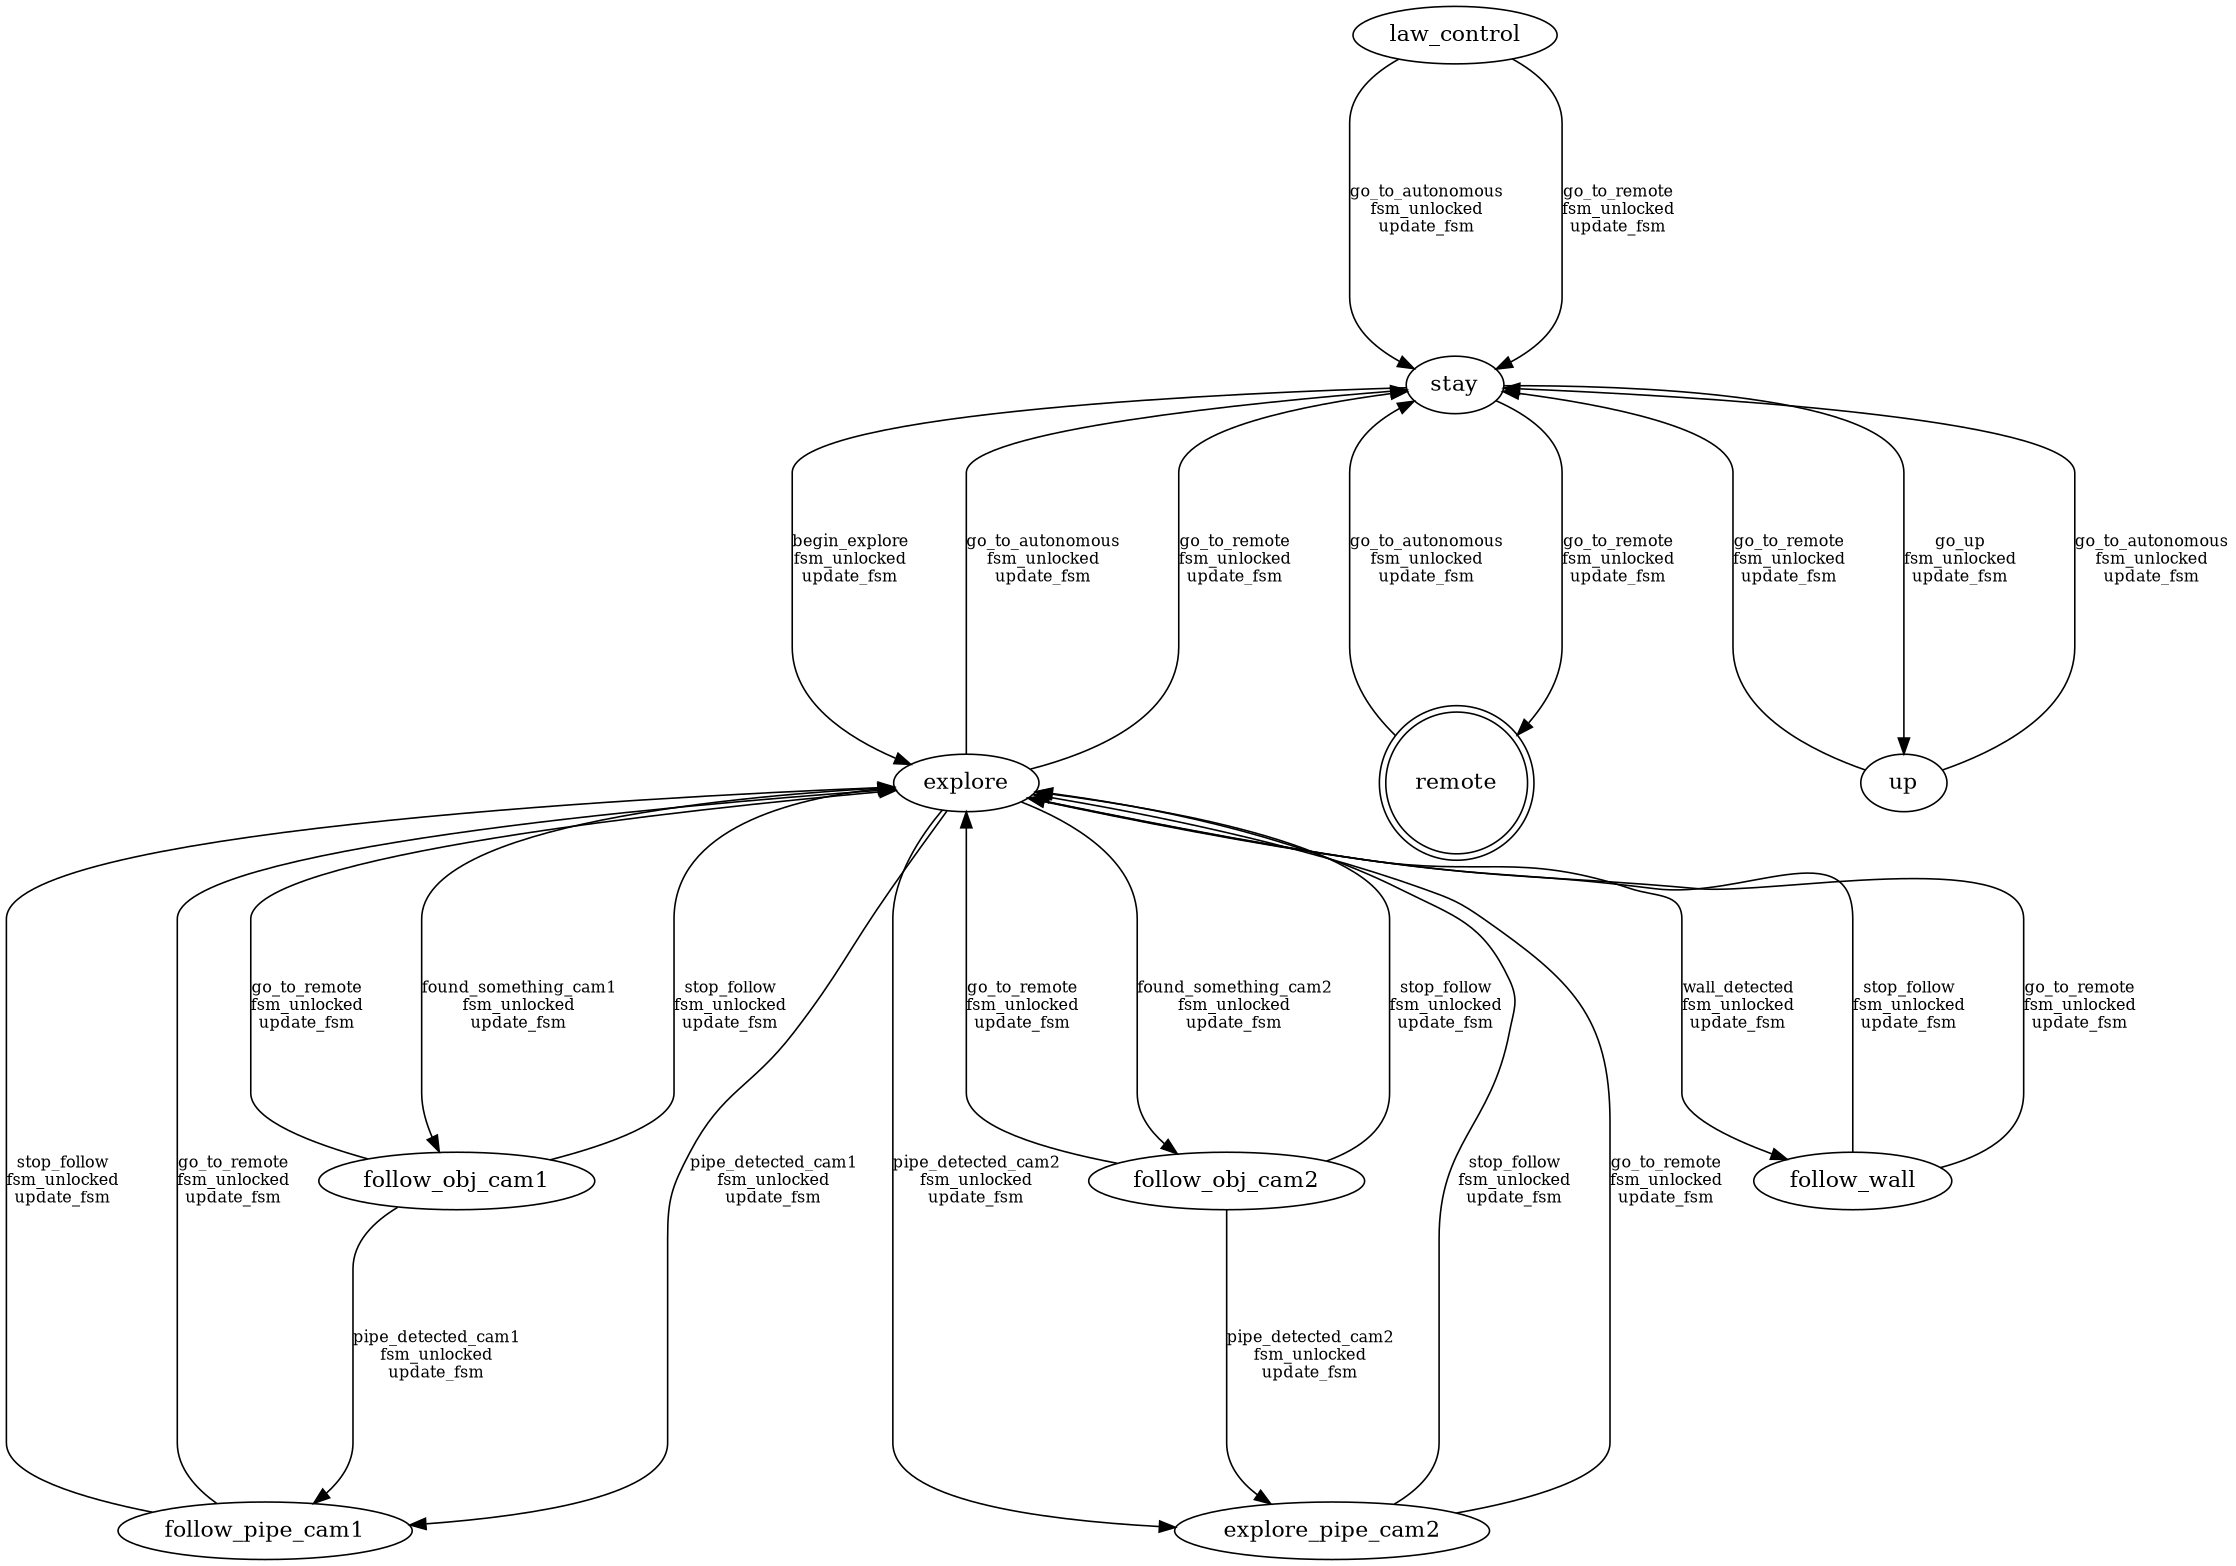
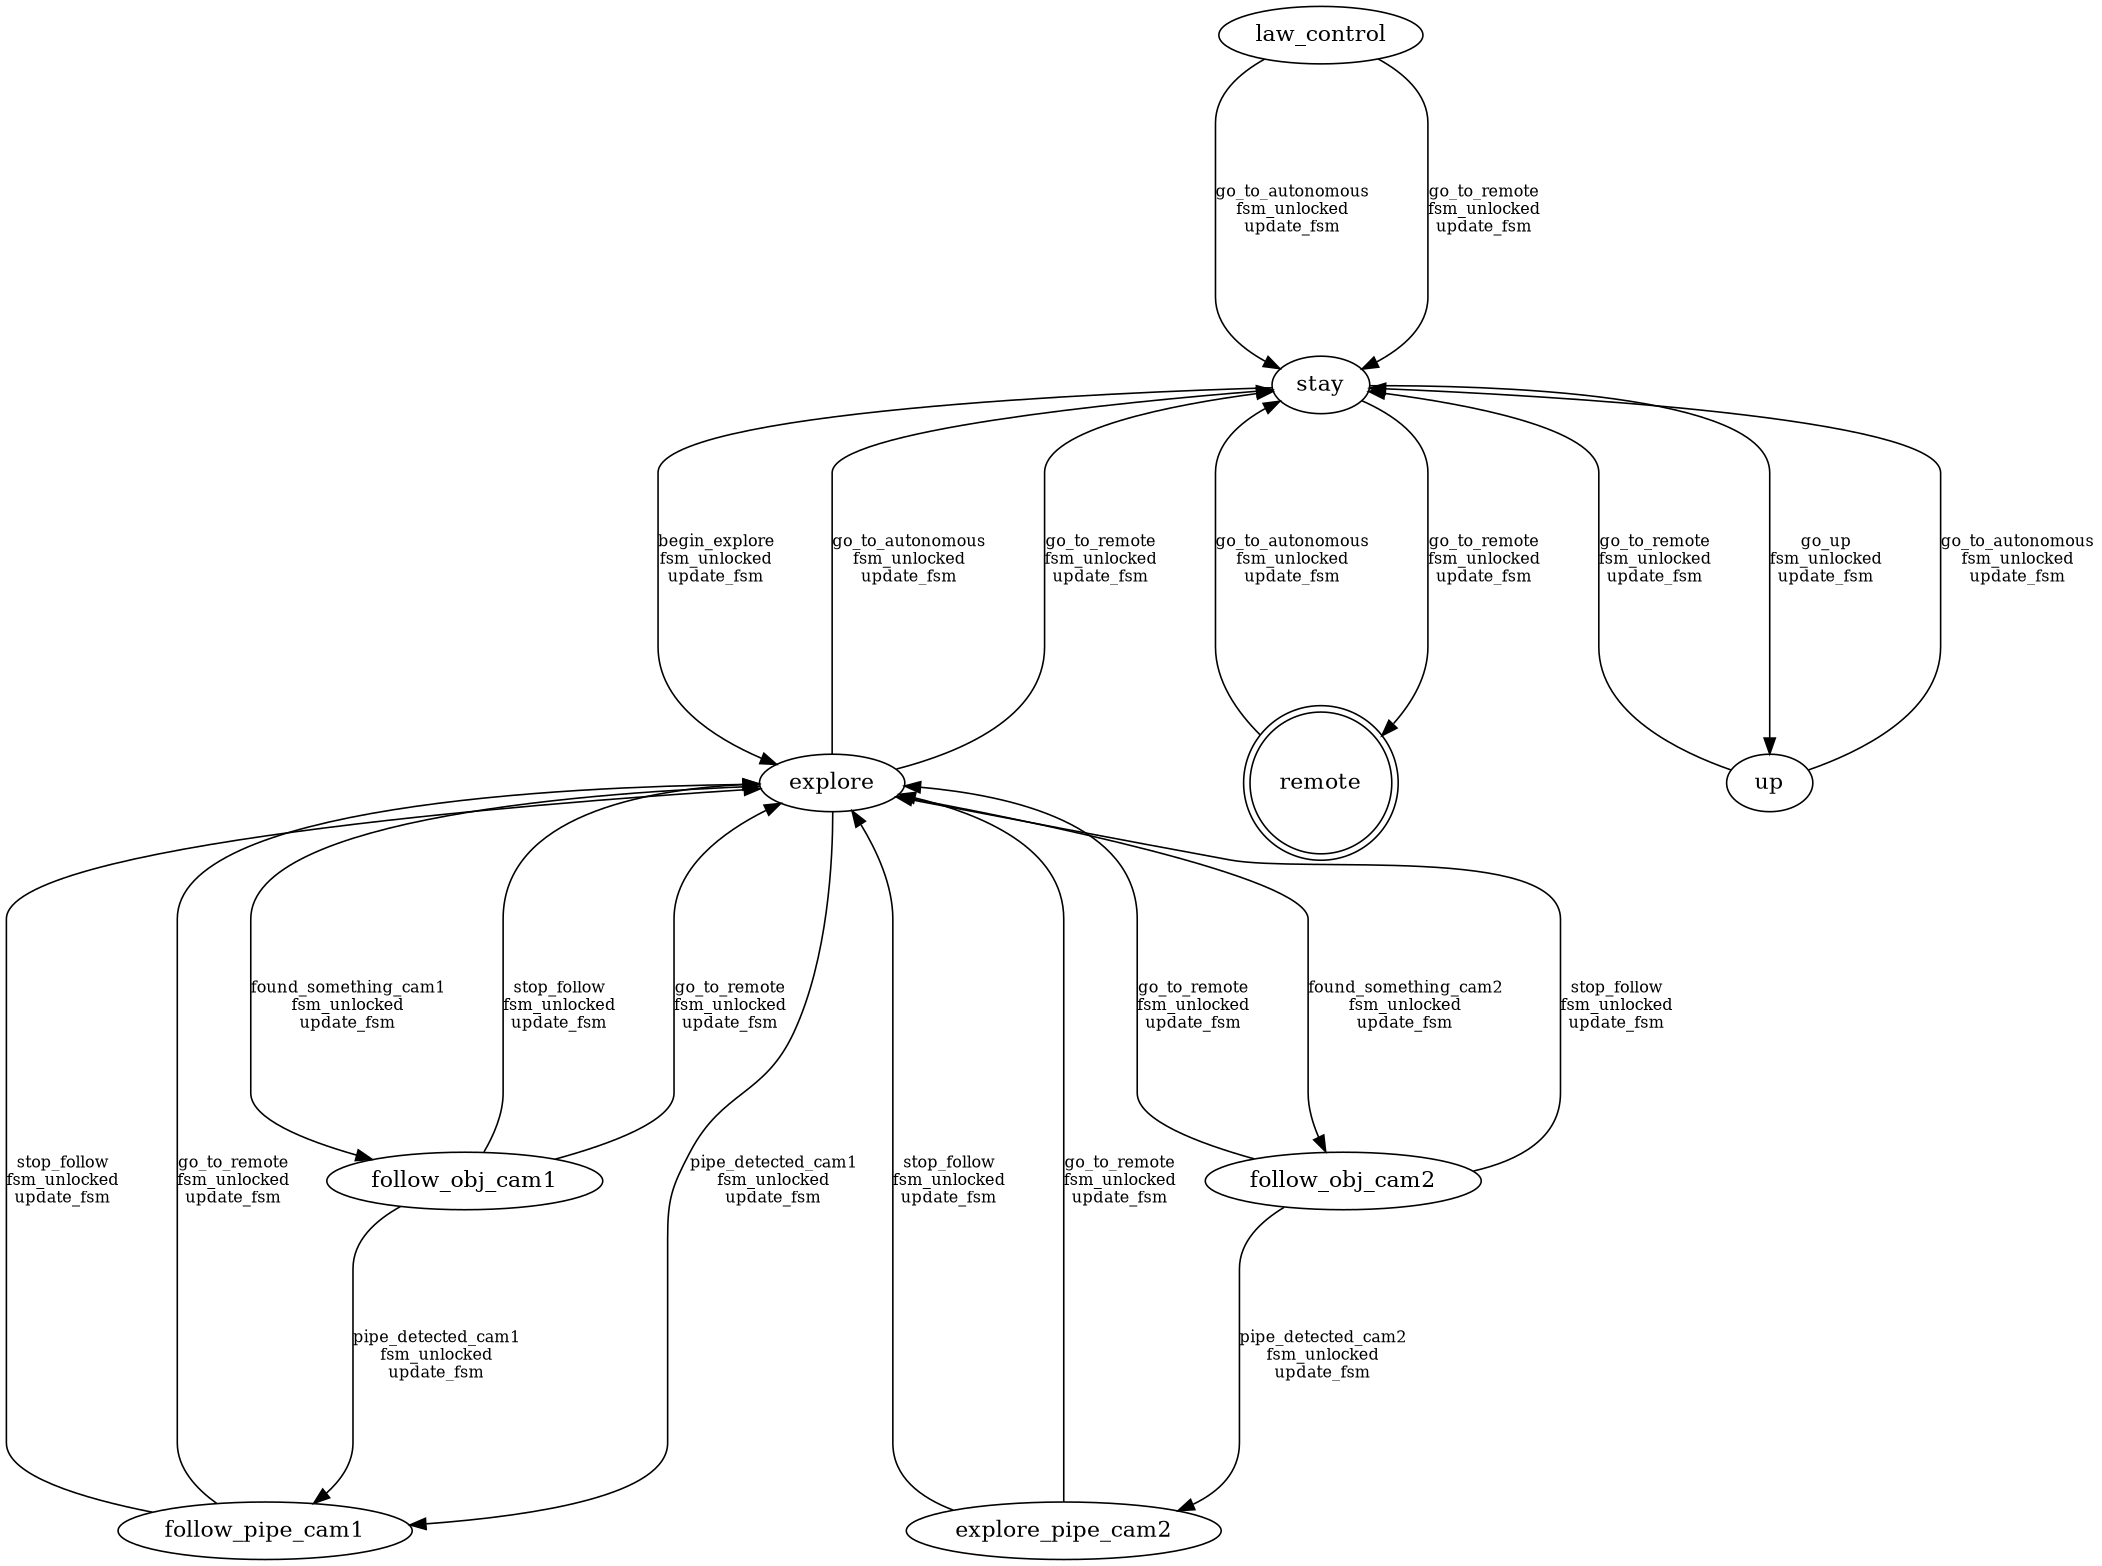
(1853, 1181) -> none
(893, 1267) -> none
